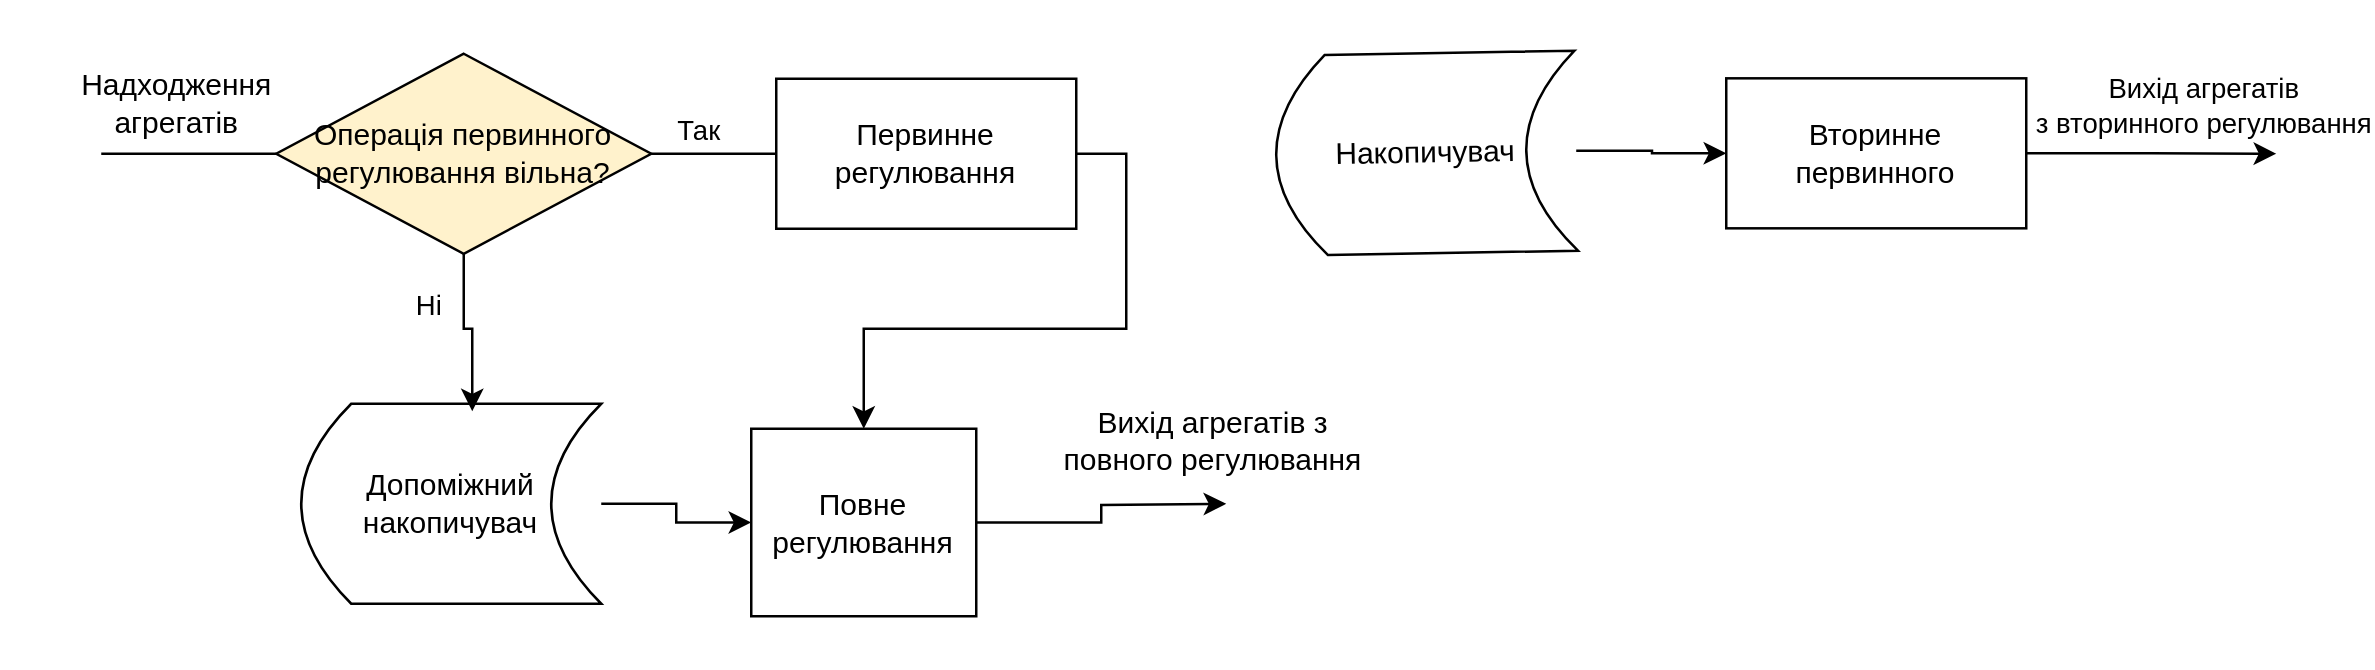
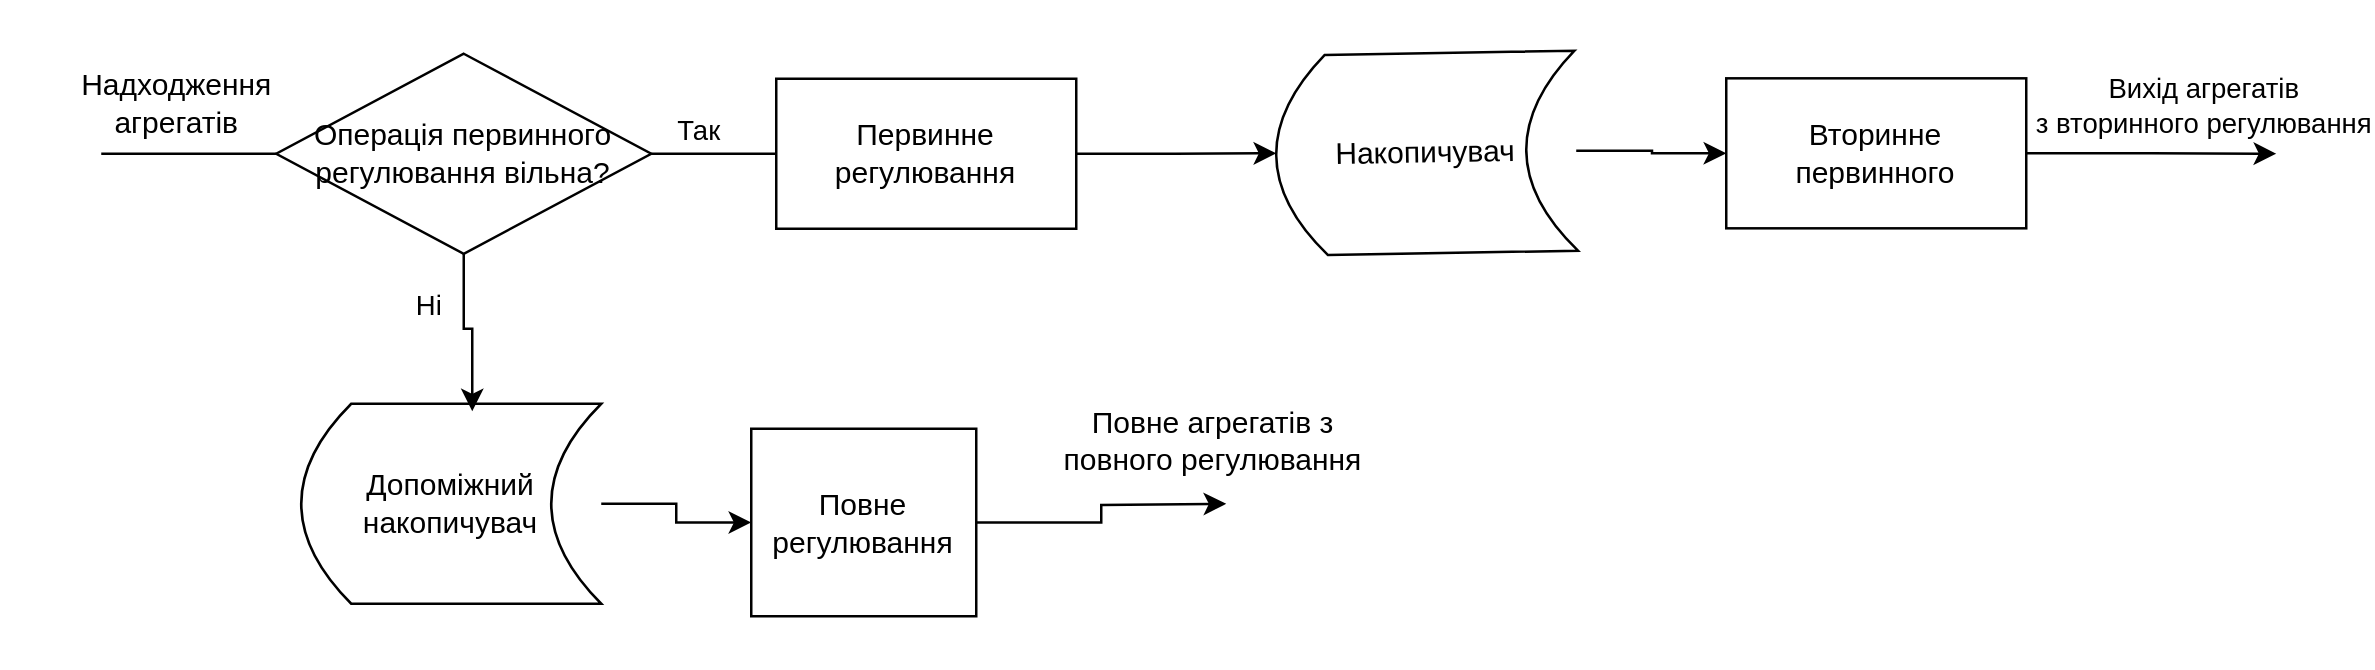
(464, 154) -> (464, 154)
(1042, 329) -> (1192, 154)
(1214, 441) -> (1214, 441)
